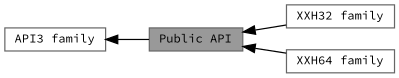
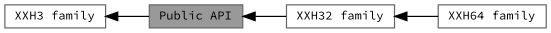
(55, 39) -> (55, 16)
(271, 51) -> (423, 16)
